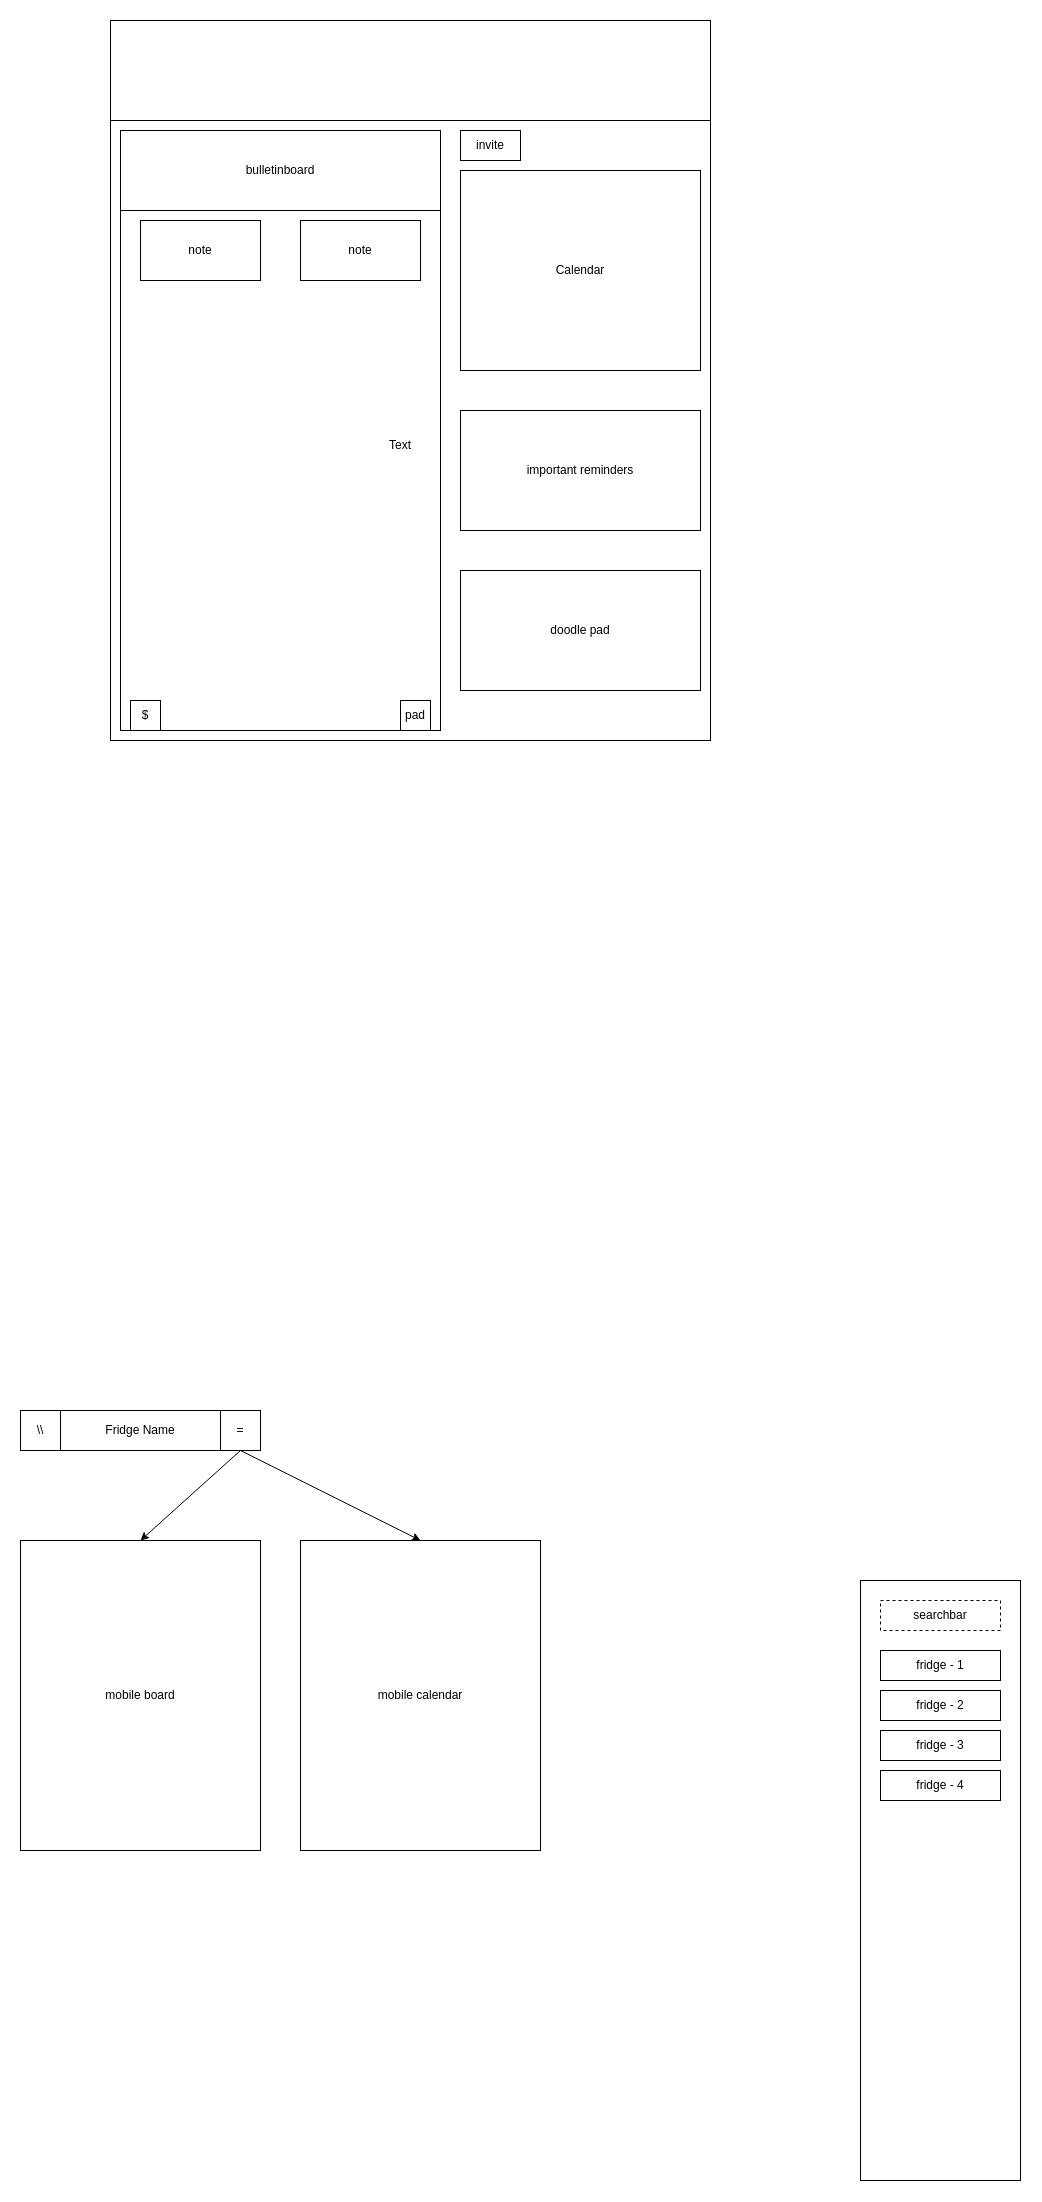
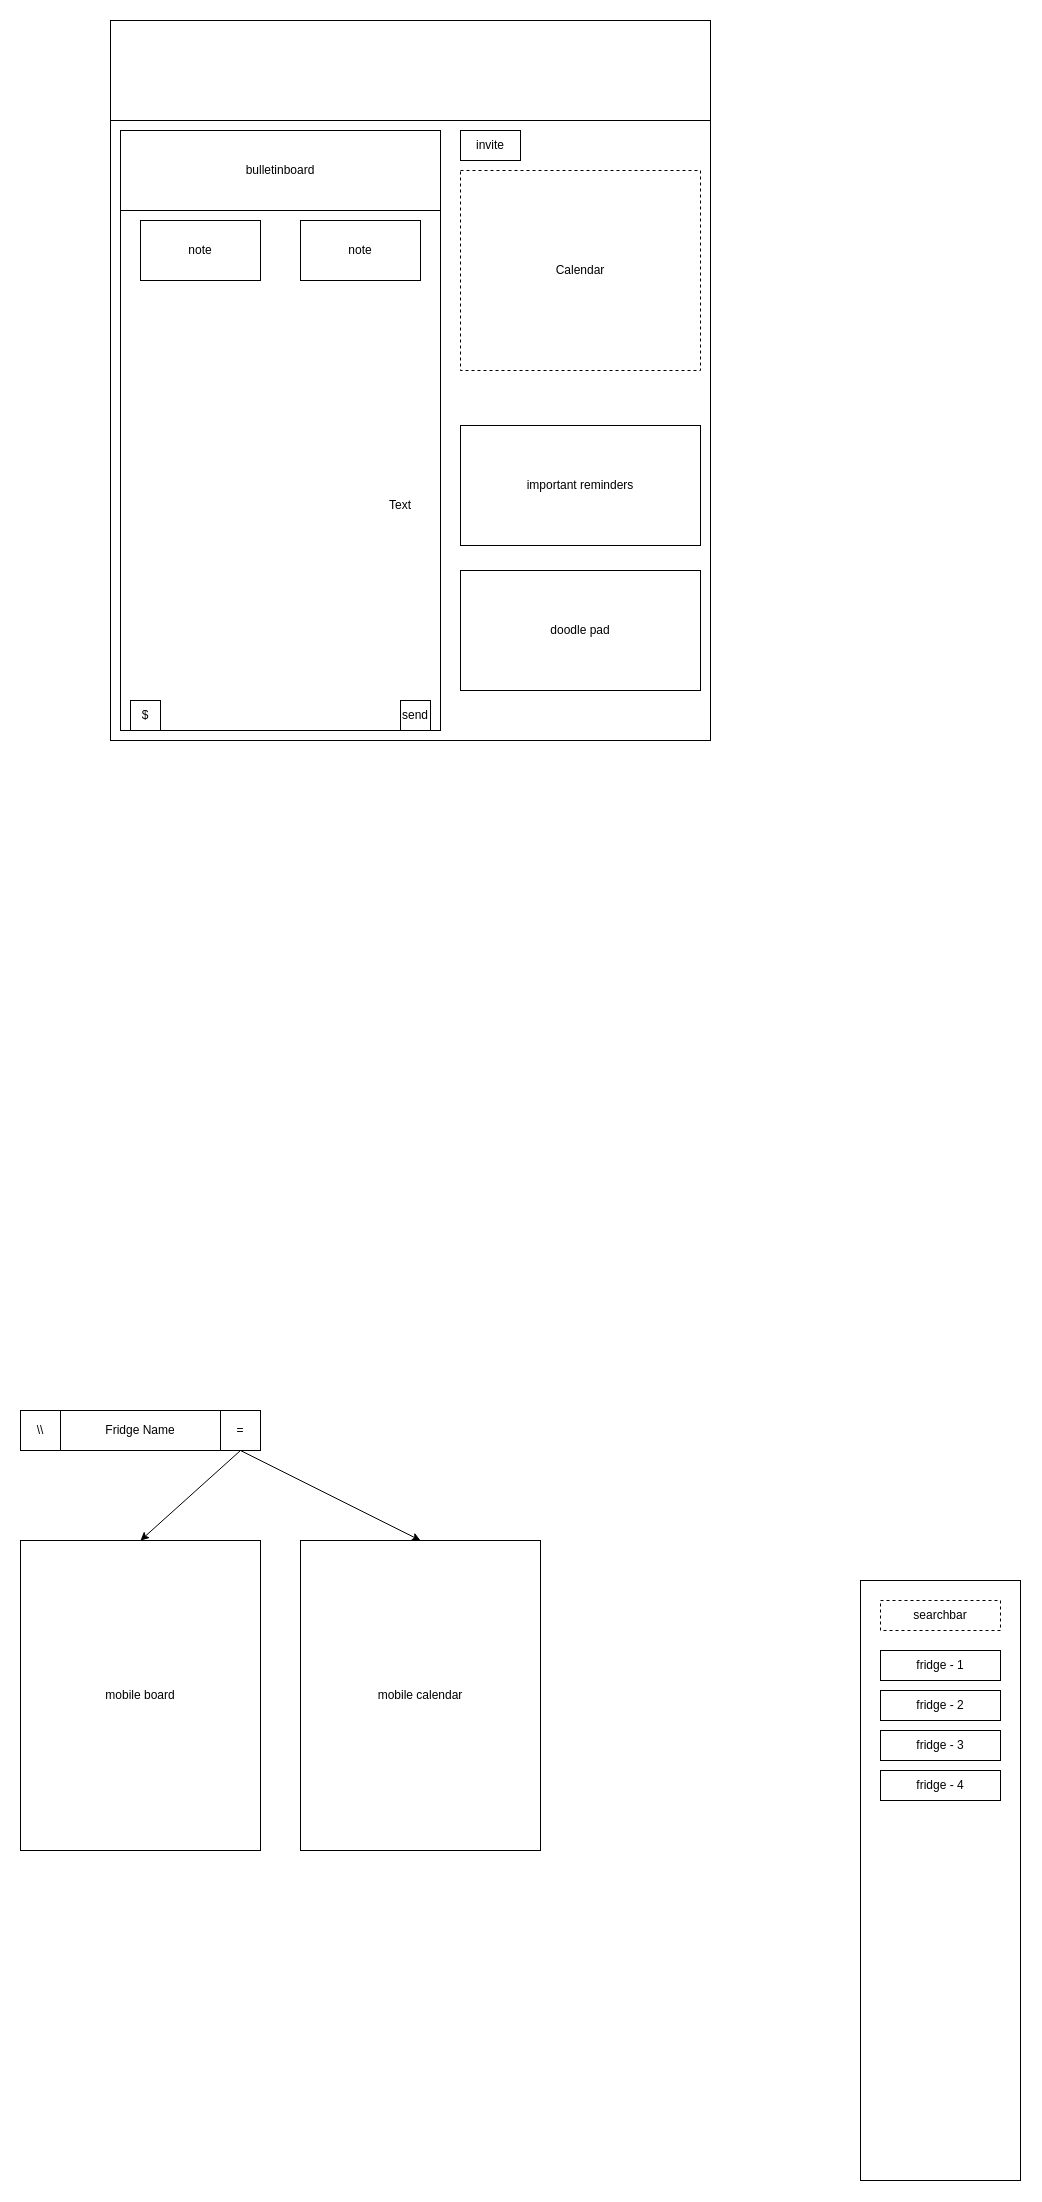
(581, 271) -> (581, 271)
(401, 446) -> (401, 506)
(581, 471) -> (581, 486)
(416, 716) -> (416, 716)
